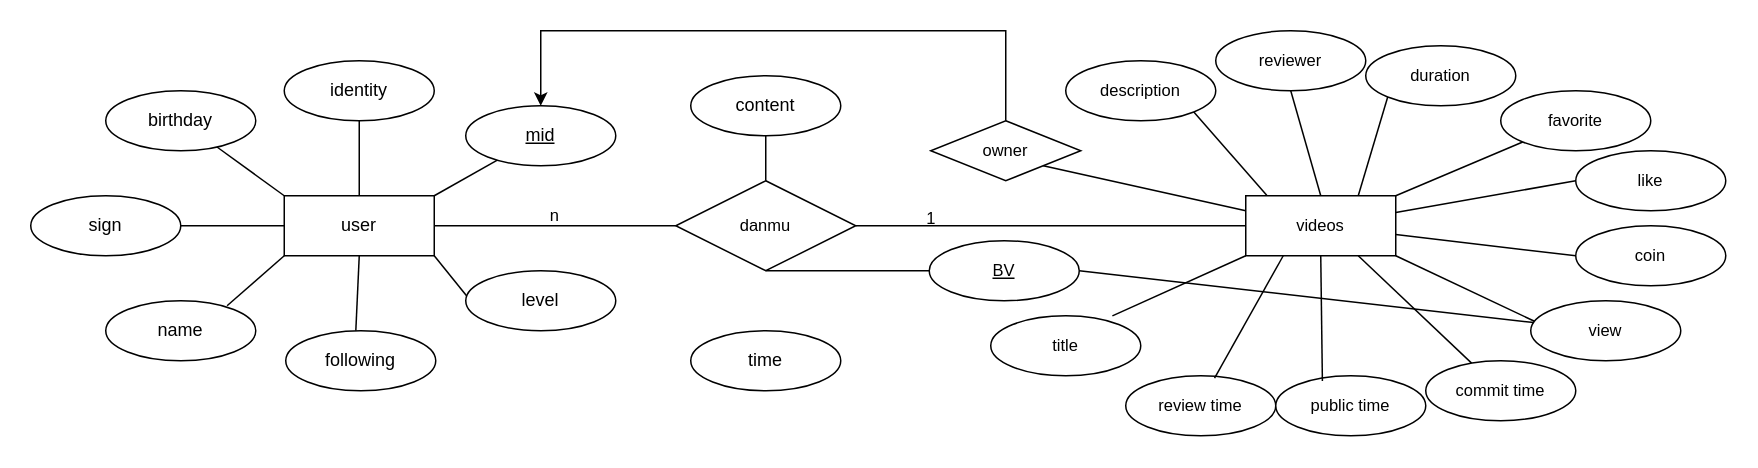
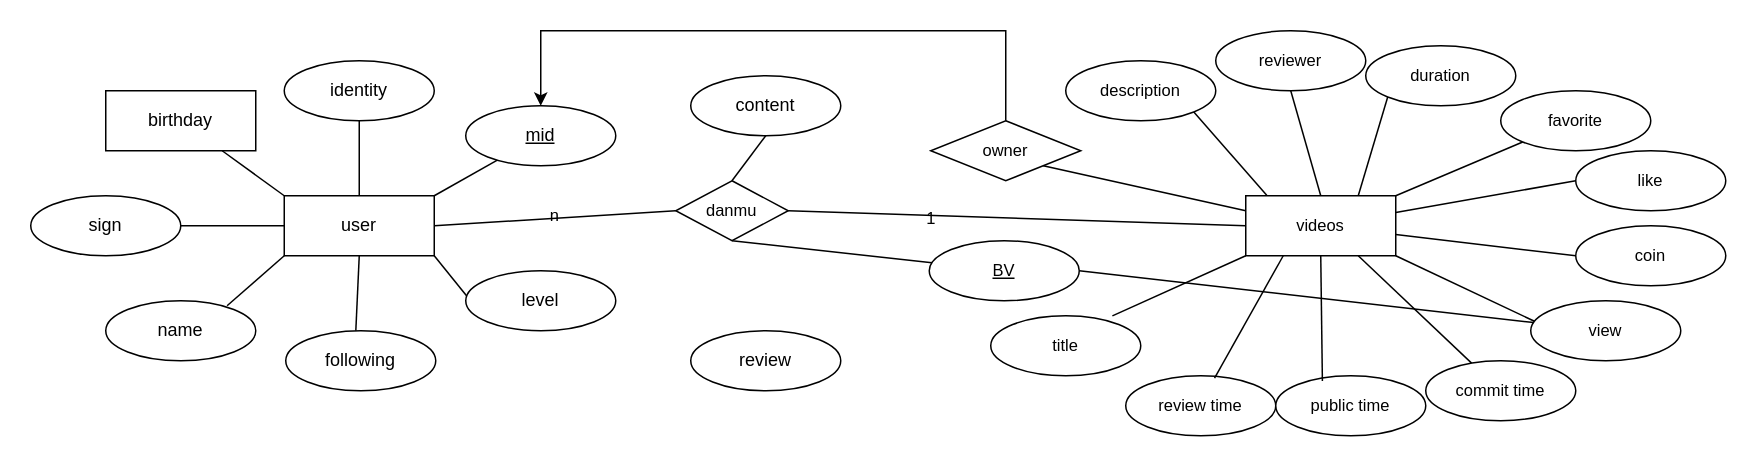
(181, 121) -> (181, 121)
(766, 226) -> (732, 211)
(766, 361) -> (766, 361)
